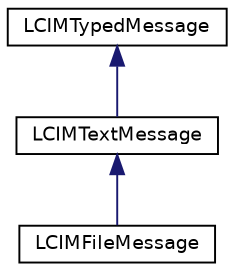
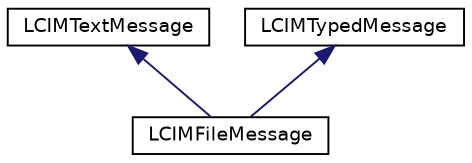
(117, 91) -> (285, 88)
